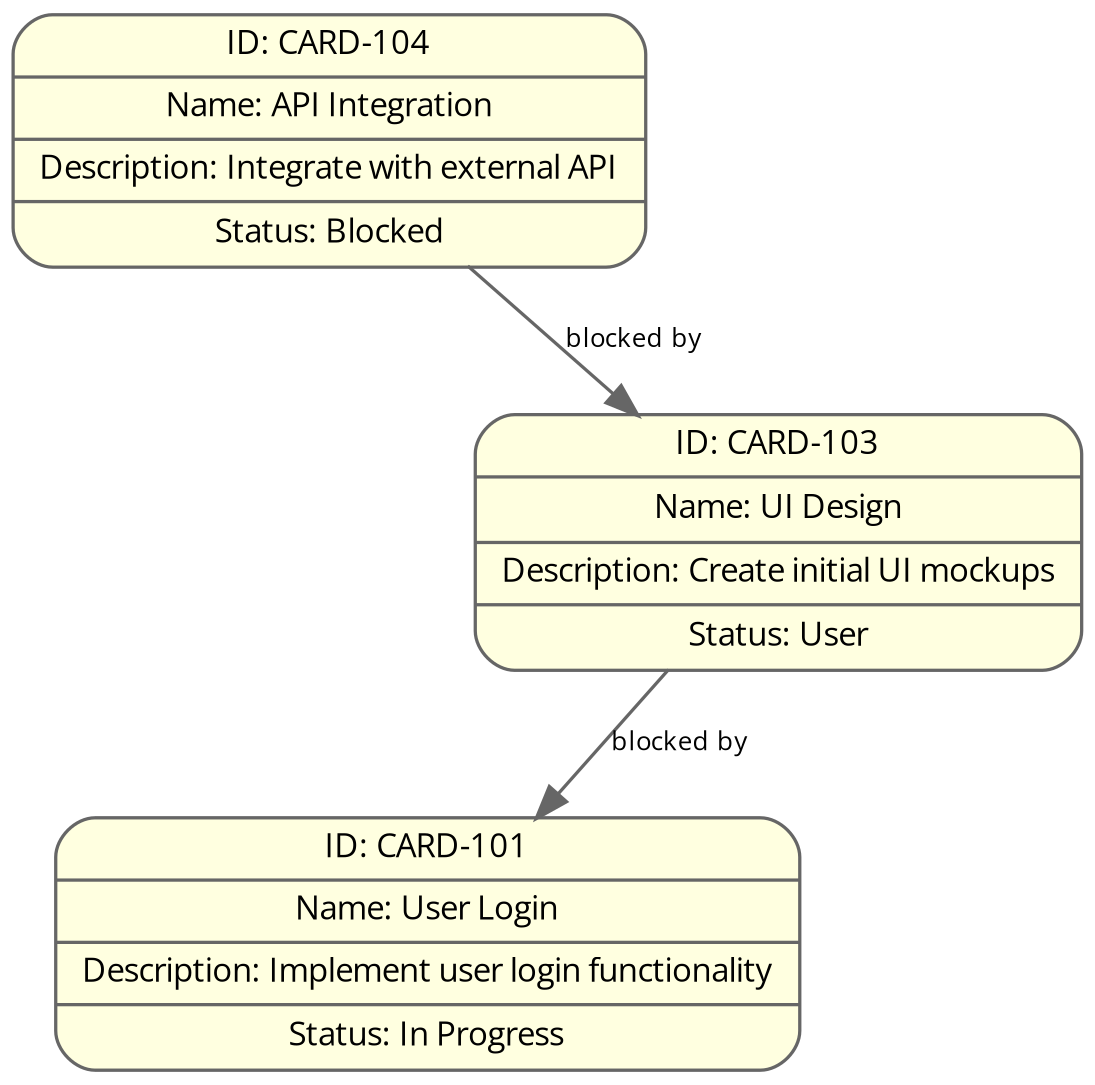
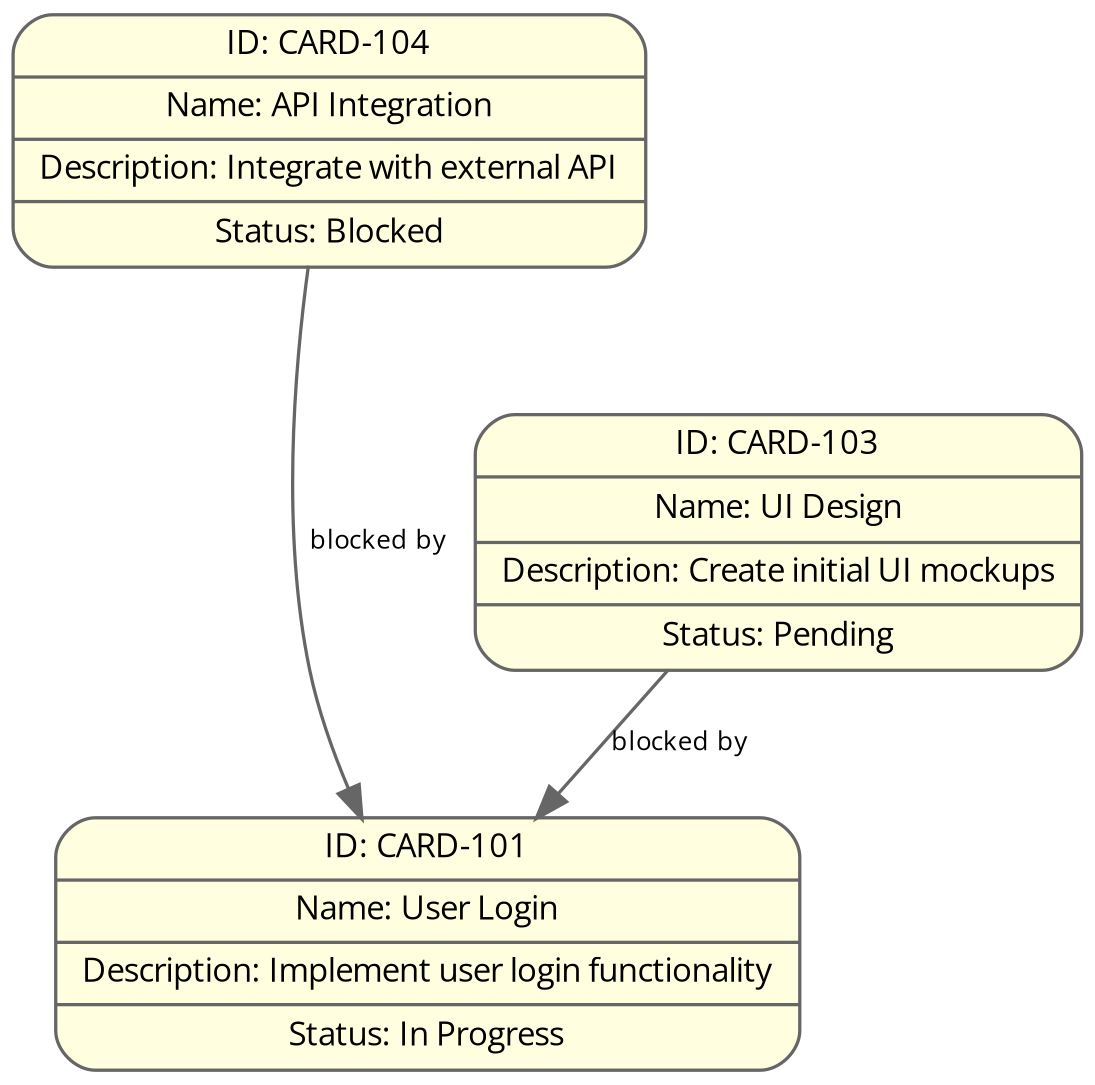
(541, 330) -> (294, 530)
(778, 636) -> (778, 636)
